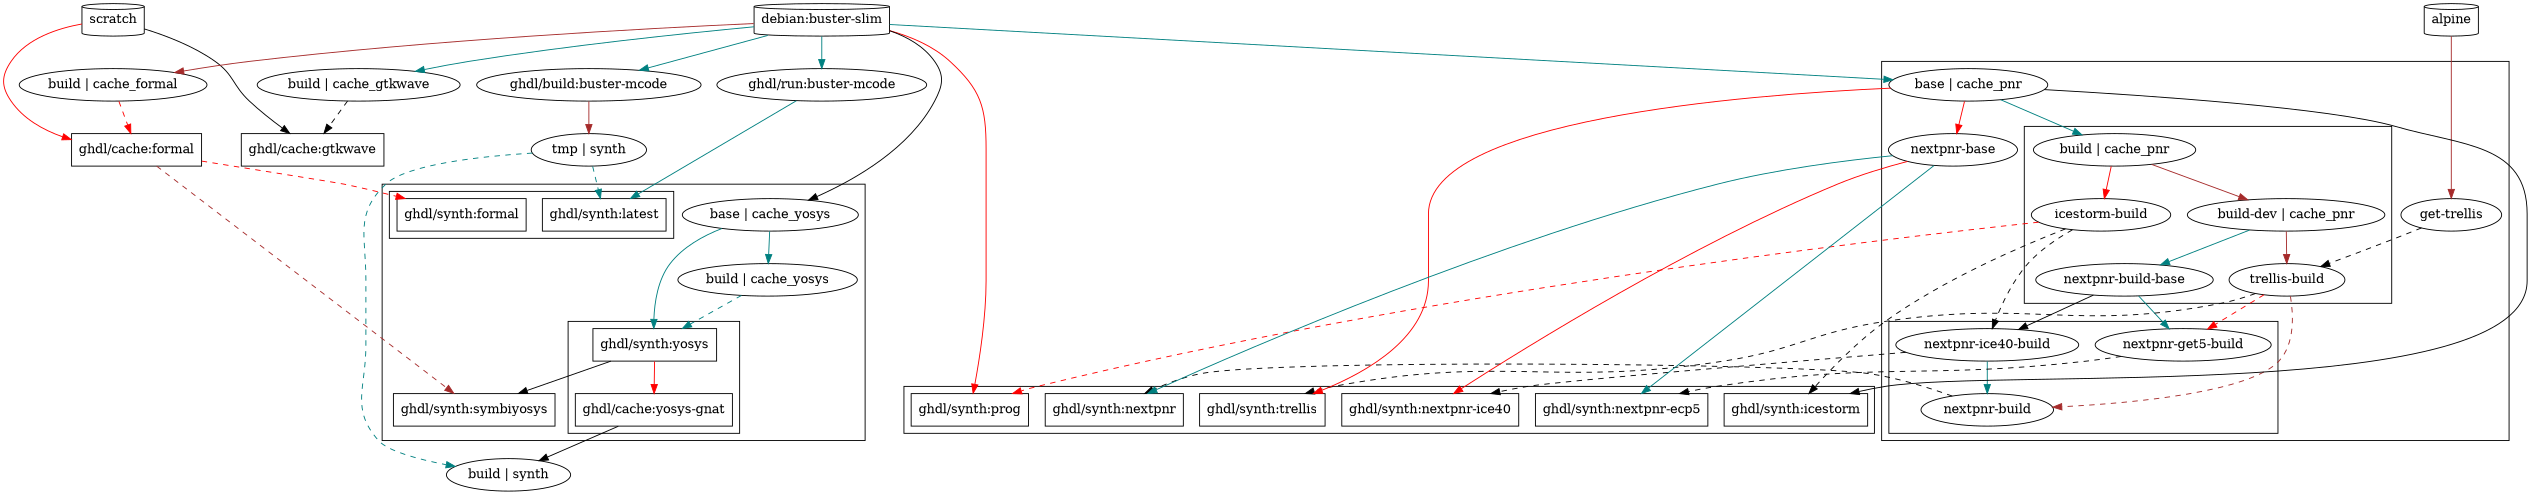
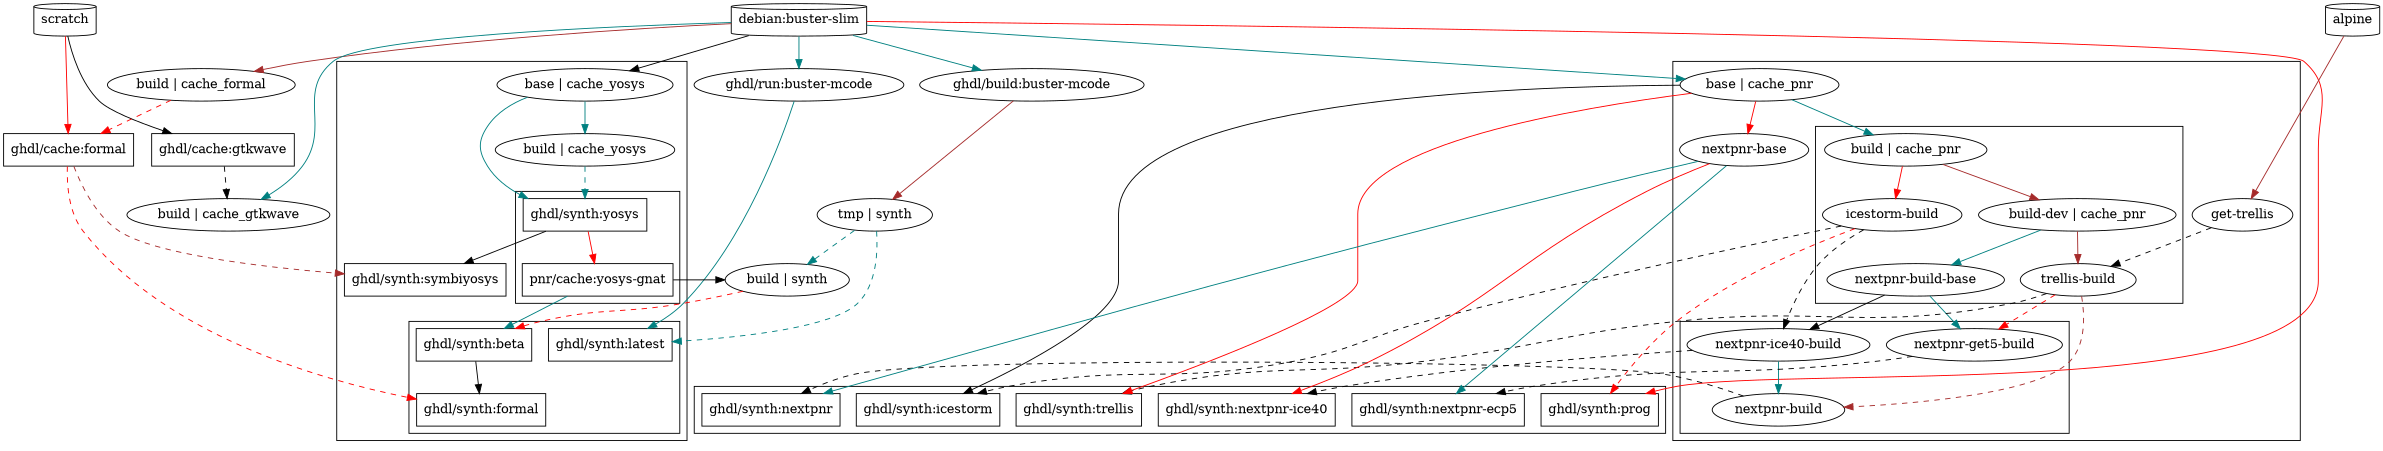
(338, 114) -> (225, 178)
none -> (474, 345)
(654, 410) -> (598, 280)
